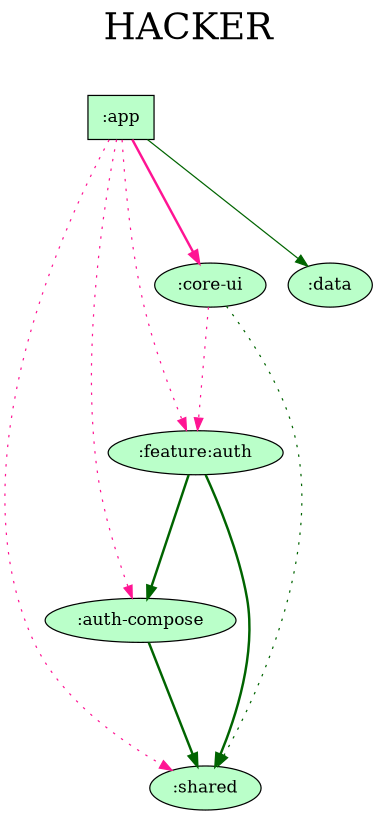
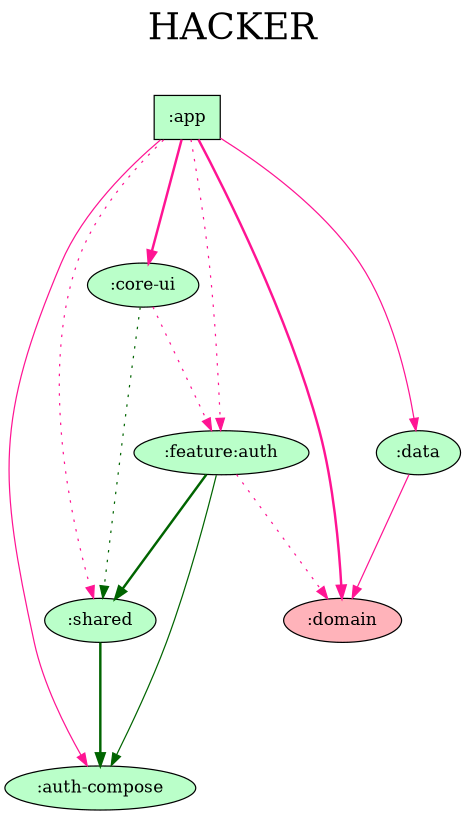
(223, 199) -> (353, 254)
(92, 364) -> (12, 431)
(170, 531) -> (175, 618)
none -> (343, 620)
(171, 698) -> (100, 698)
